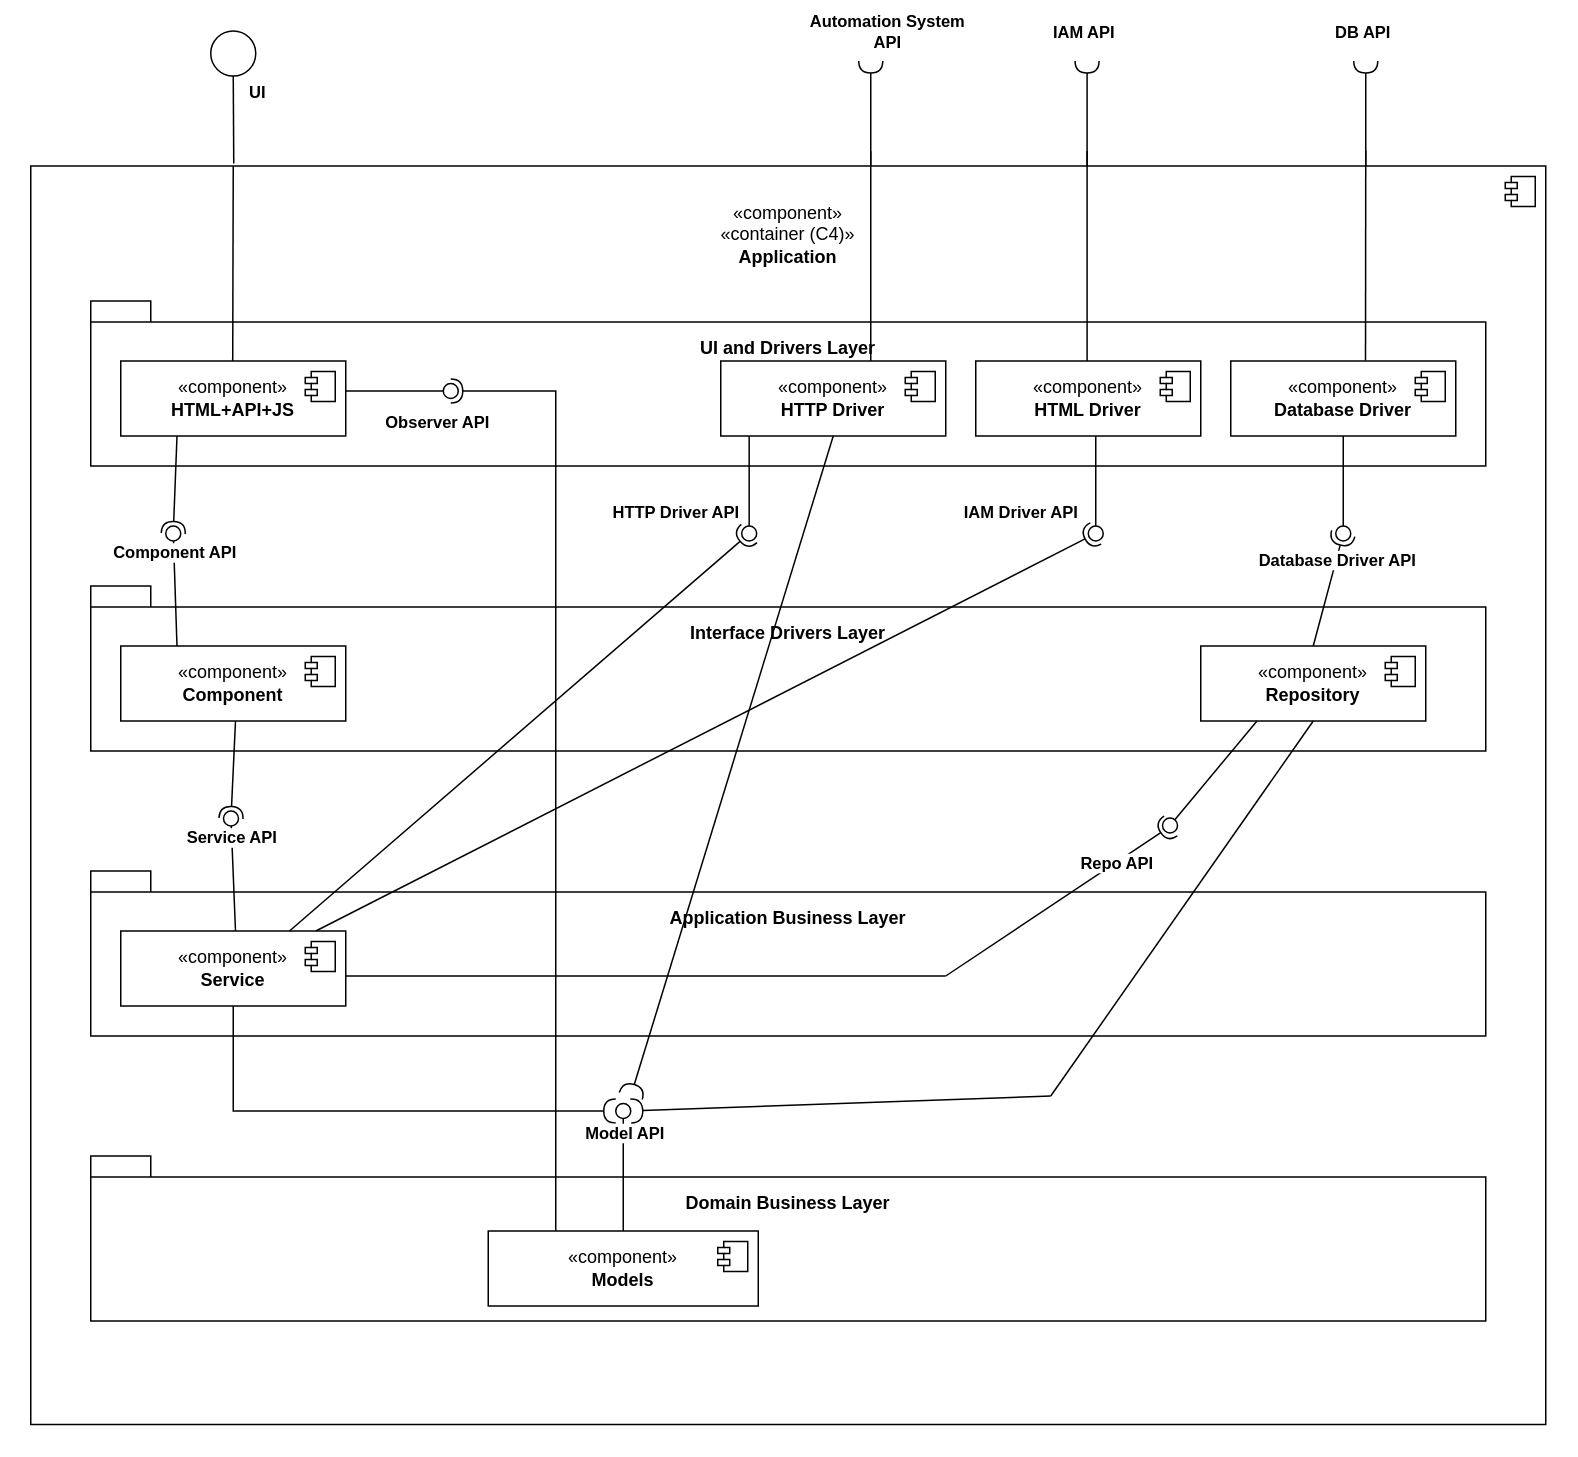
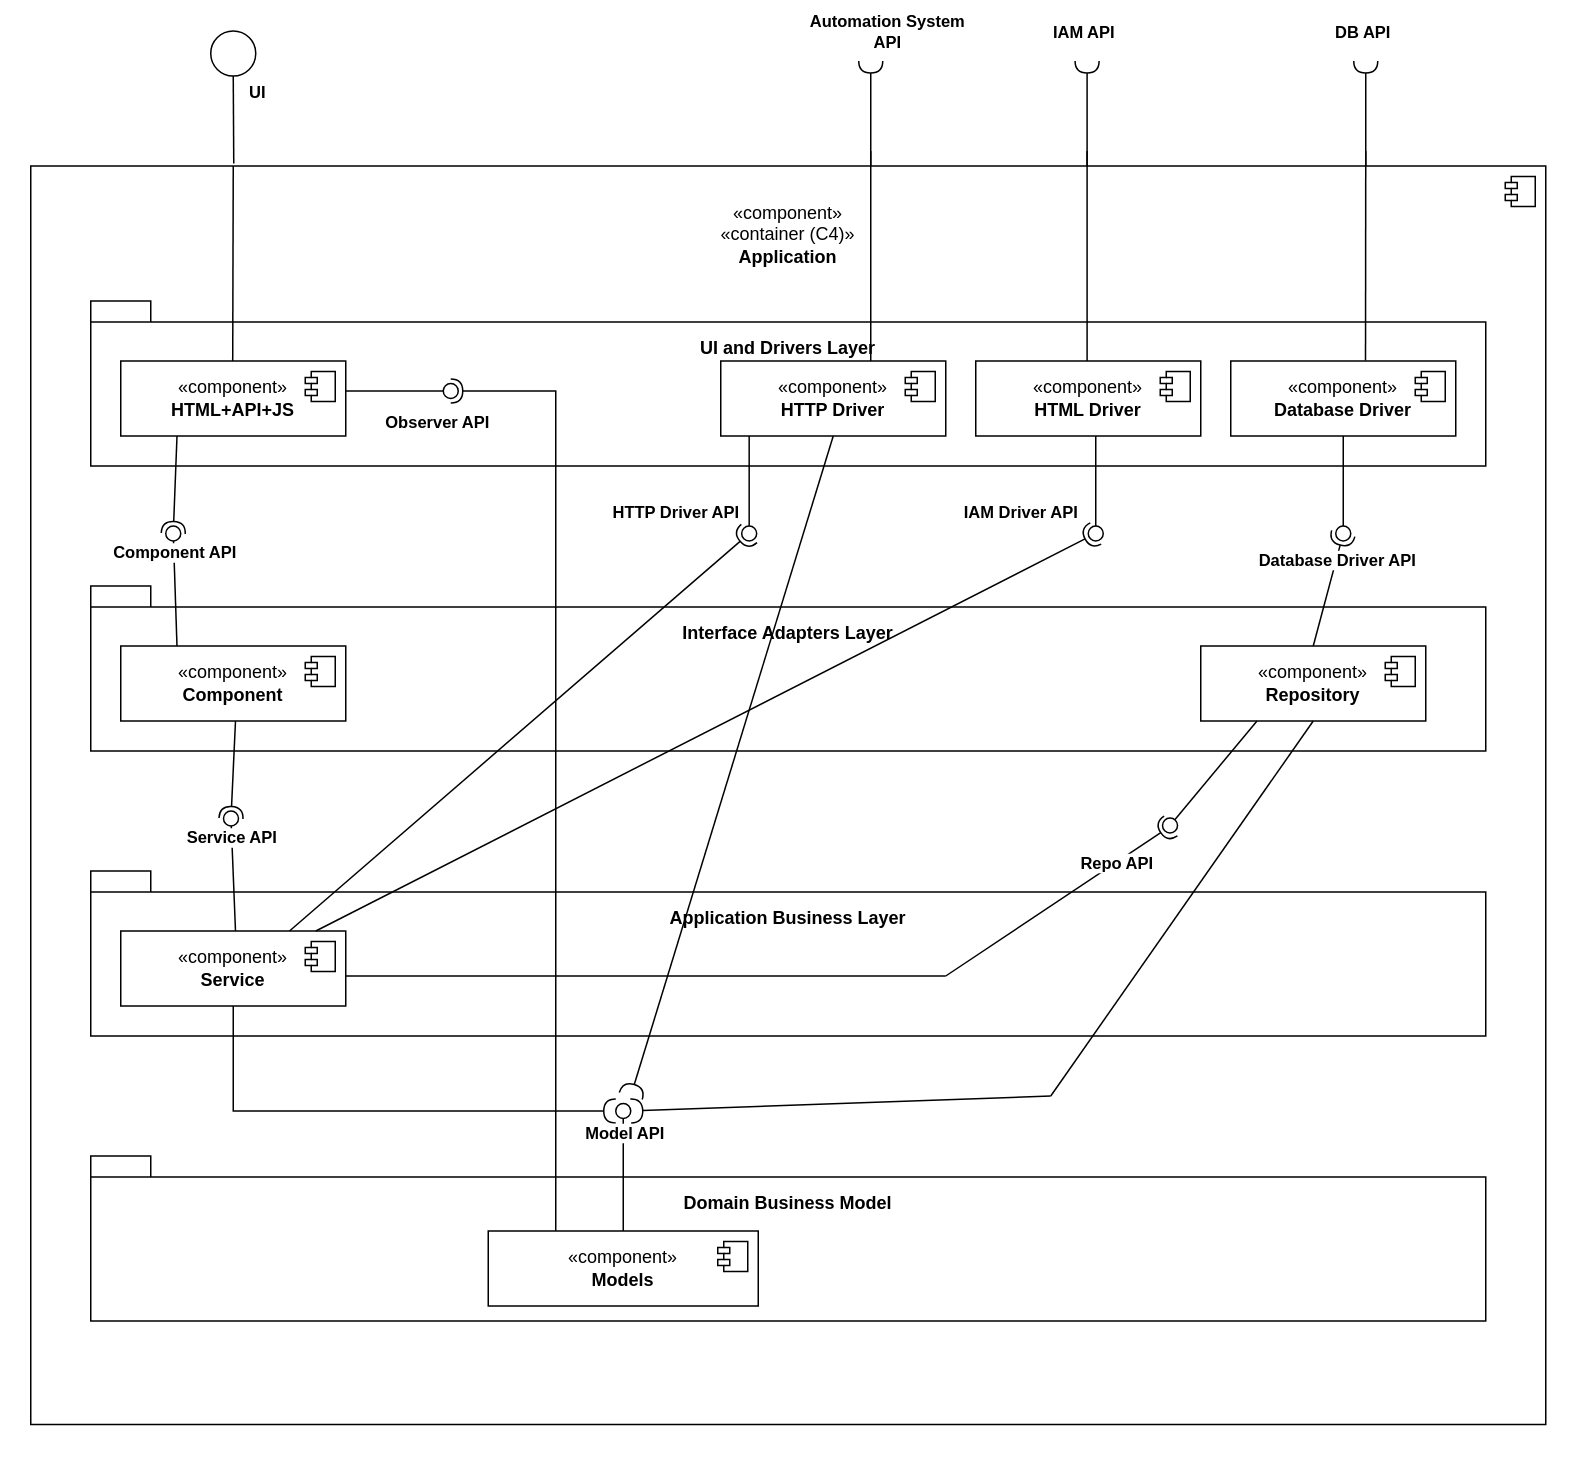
(788, 676) -> (788, 676)
(788, 1246) -> (788, 1246)
